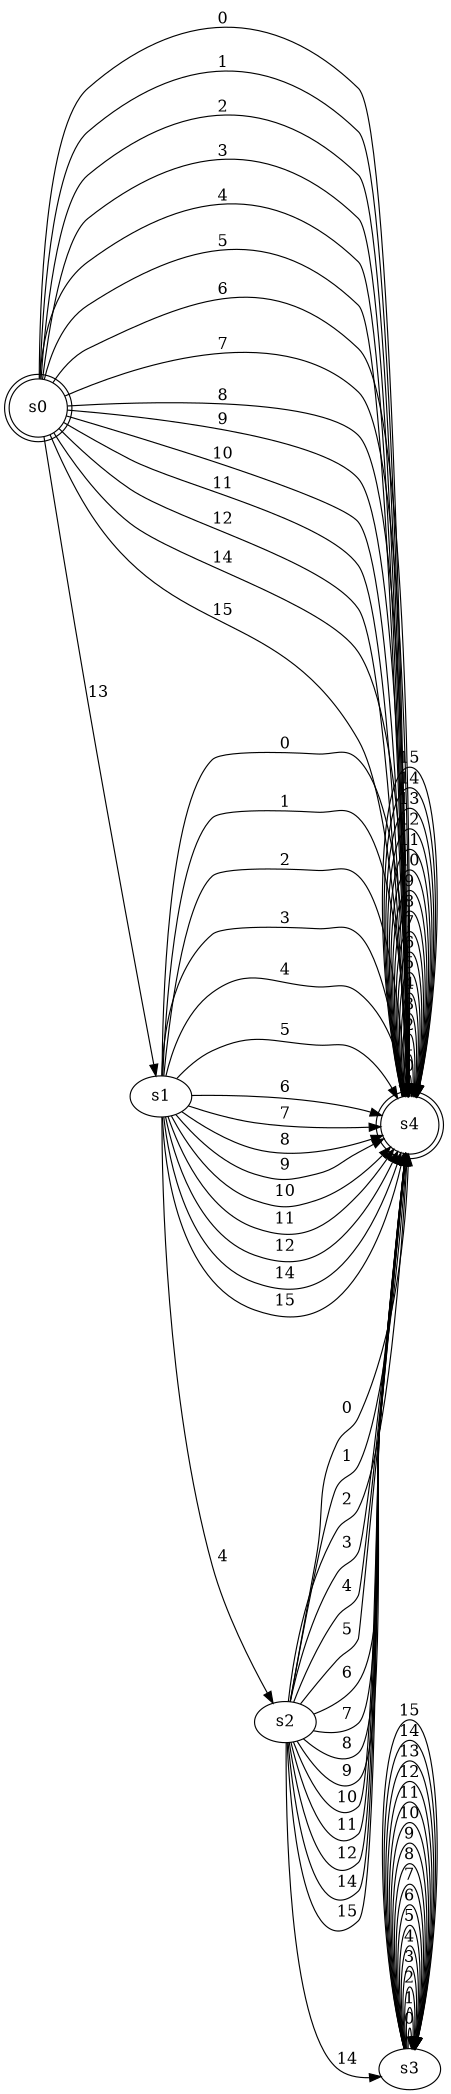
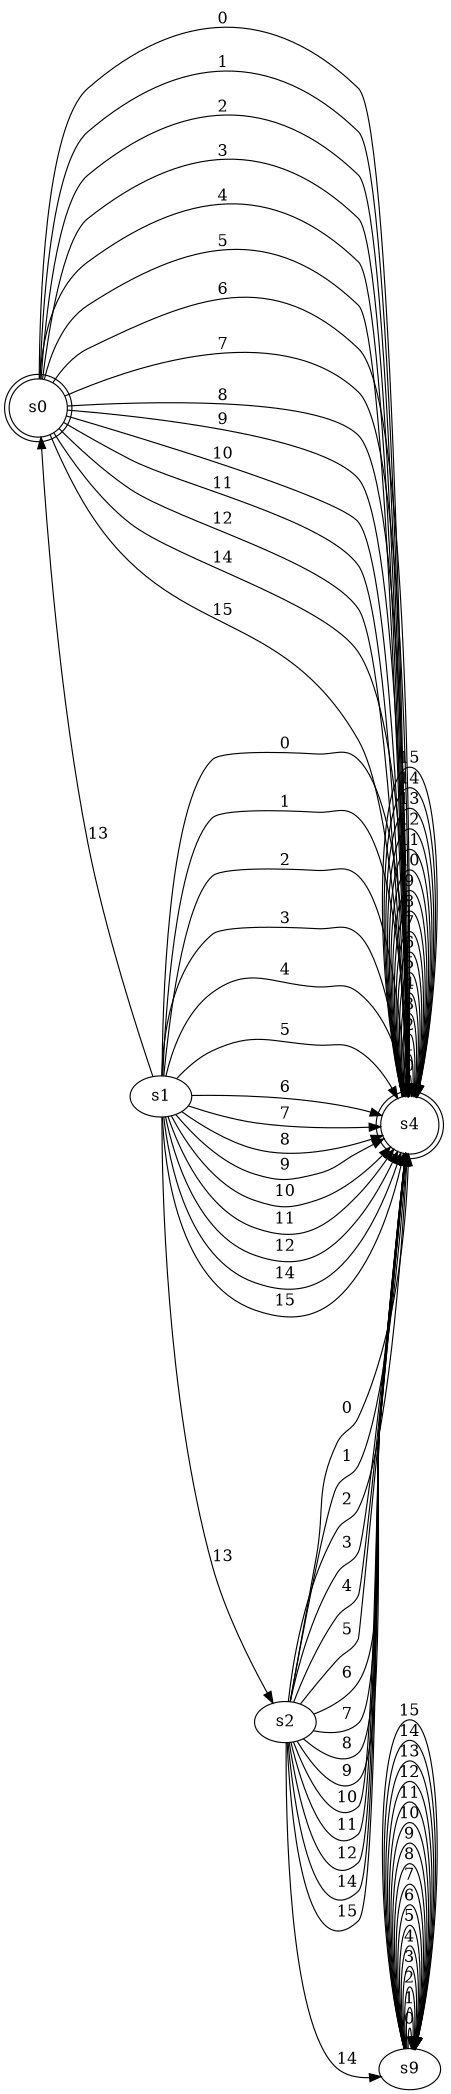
(97, 751) -> (75, 767)
(223, 1557) -> (223, 1557)
(410, 2069) -> (410, 2069)
